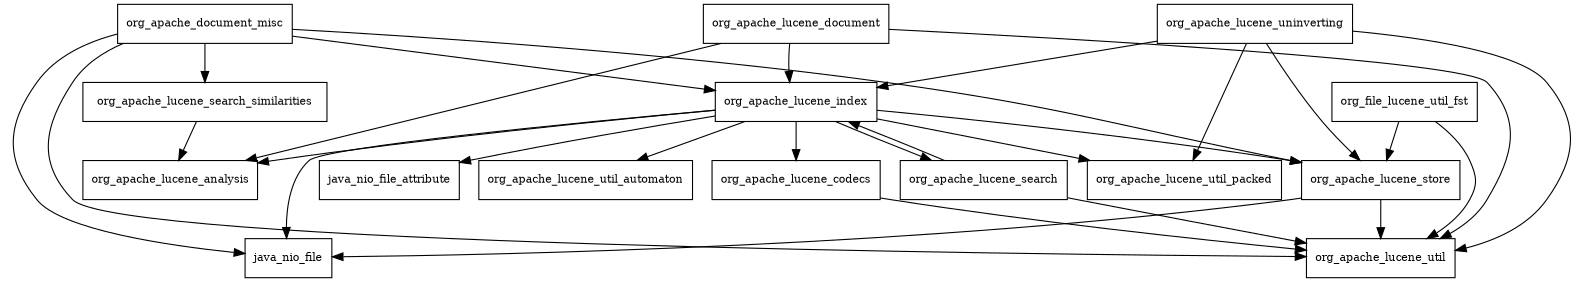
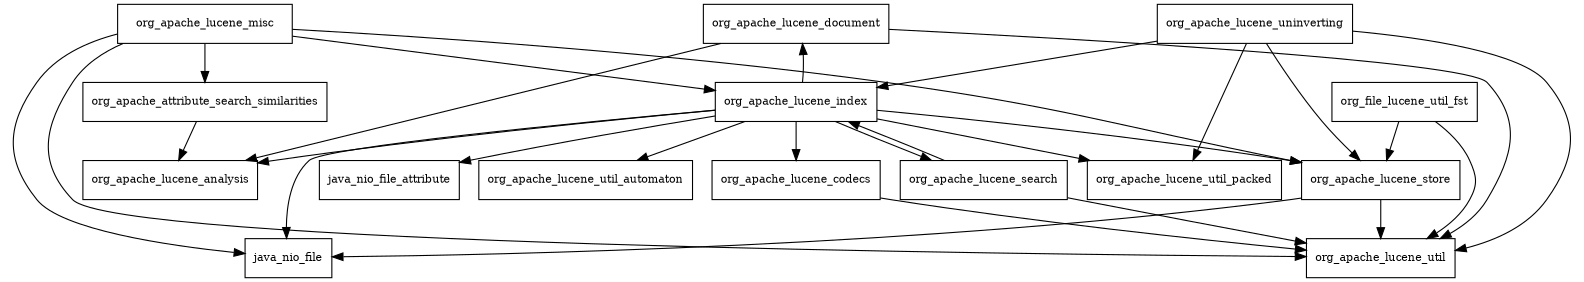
(205, 24) -> (205, 24)
(789, 58) -> (803, 65)
(205, 102) -> (205, 102)
